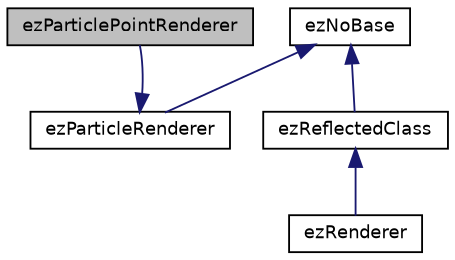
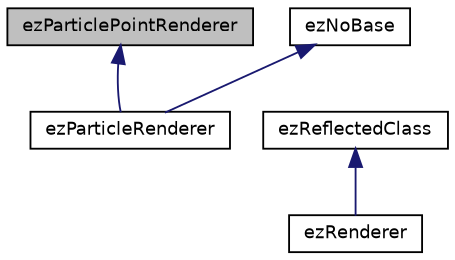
(142, 69) -> (118, 88)
(353, 88) -> none
